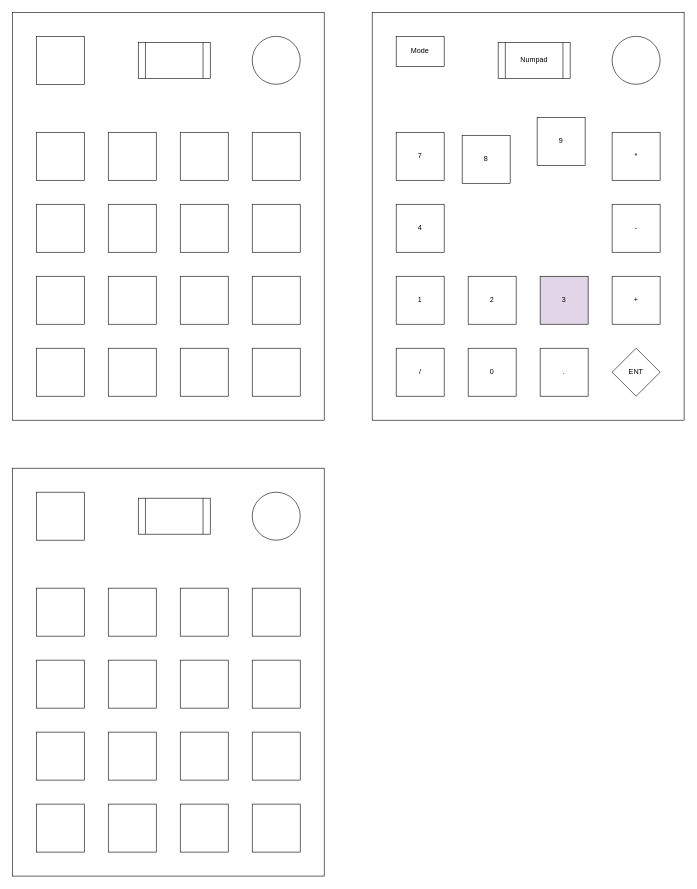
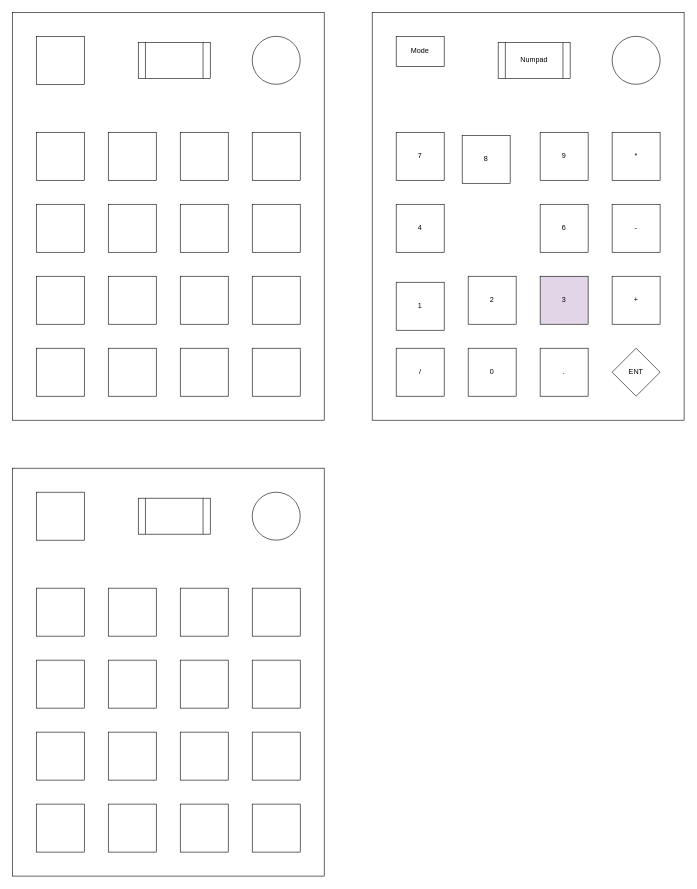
(561, 141) -> (564, 156)
none -> (564, 228)
(420, 300) -> (420, 306)
